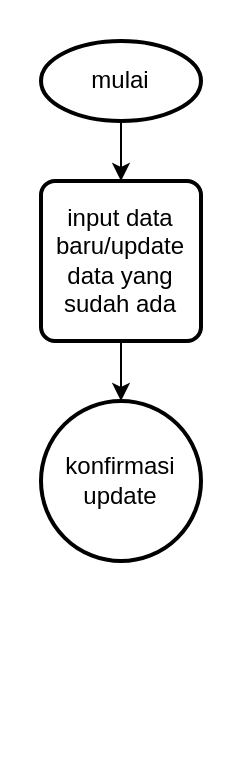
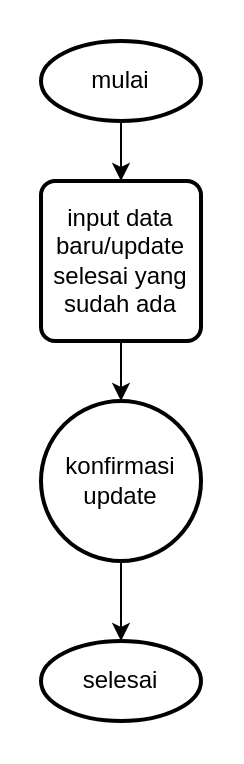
(121, 261) -> (121, 261)
none -> (121, 594)
none -> (121, 681)
